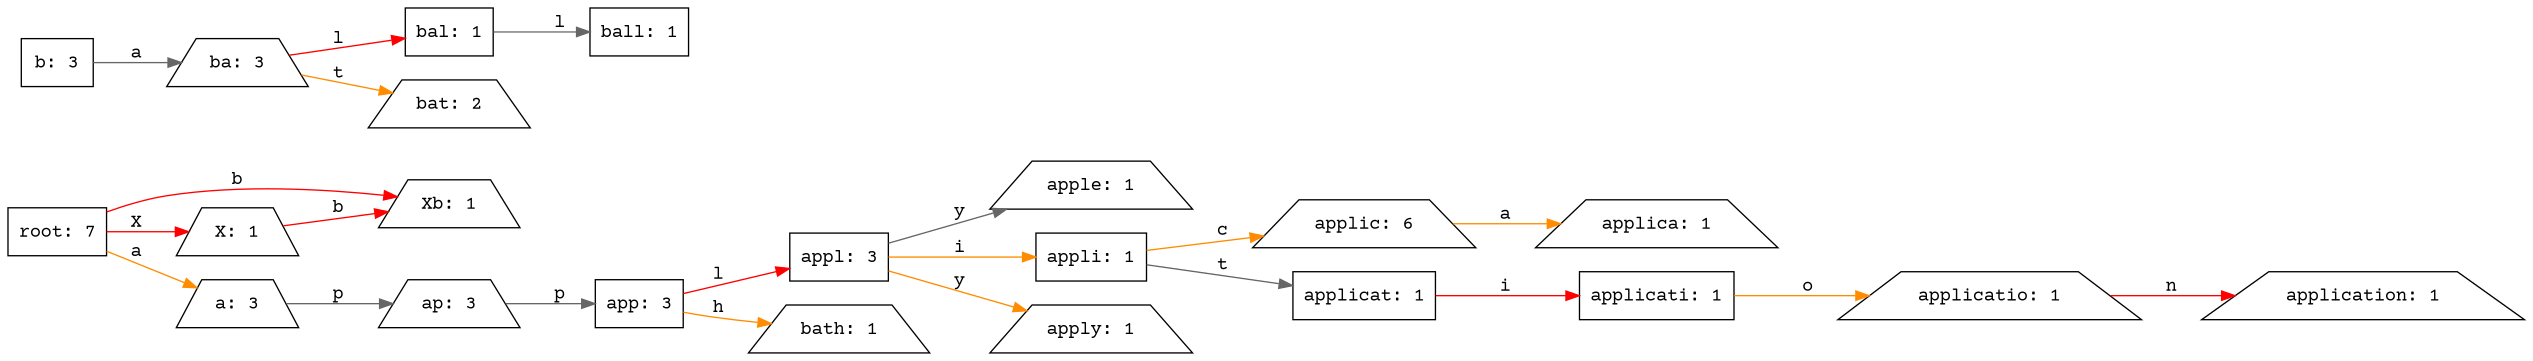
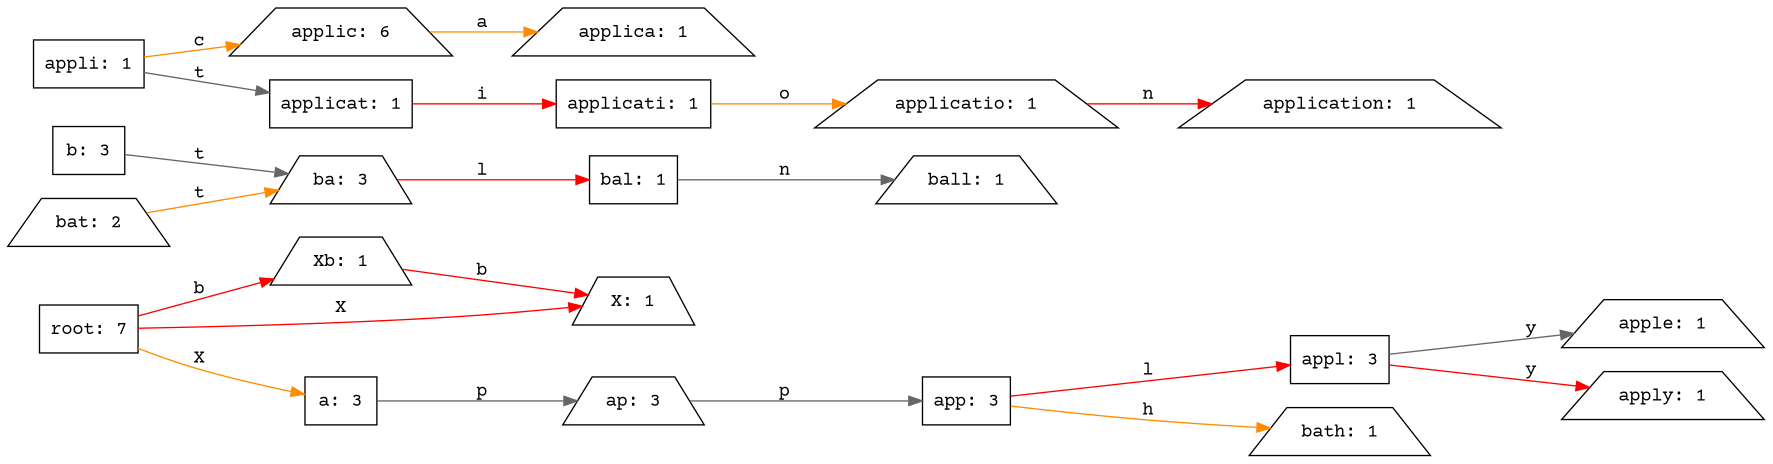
(560, 22) -> (785, 170)
(639, 32) -> (966, 180)
(137, 53) -> (200, 154)
(341, 83) -> (206, 203)
(329, 220) -> (489, 281)
(137, 251) -> (200, 358)
(955, 257) -> none
(951, 289) -> (1483, 376)
(237, 304) -> (341, 401)
